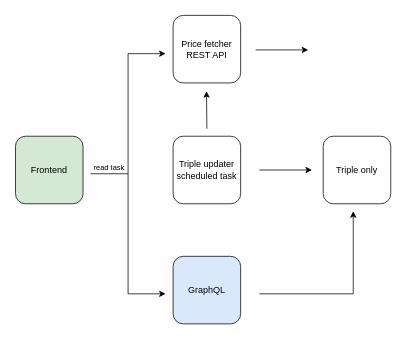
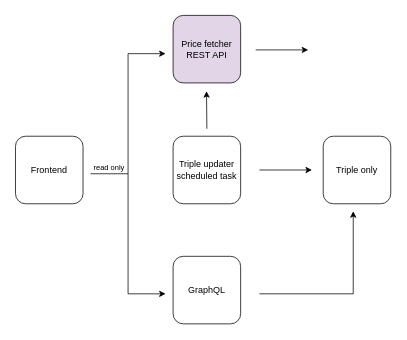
(207, 49) -> (207, 49)
(109, 167) -> (109, 167)
(49, 170) -> (49, 170)
(207, 290) -> (207, 290)
